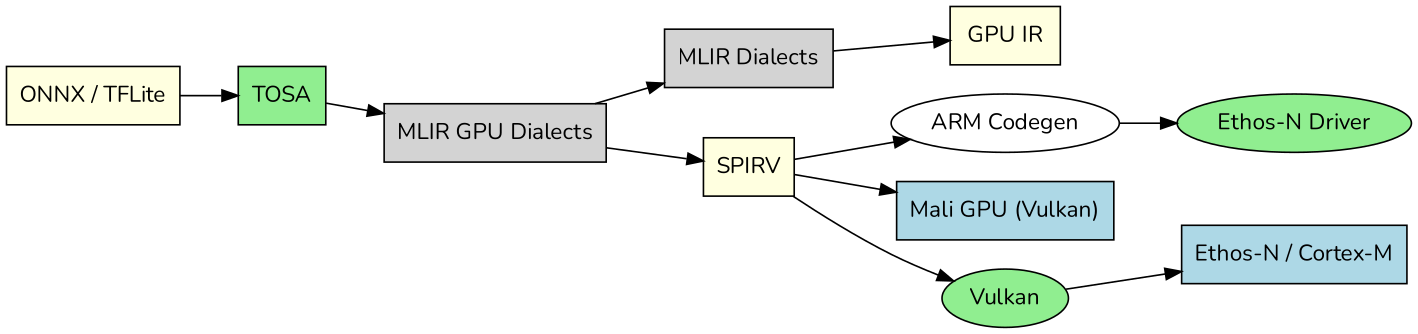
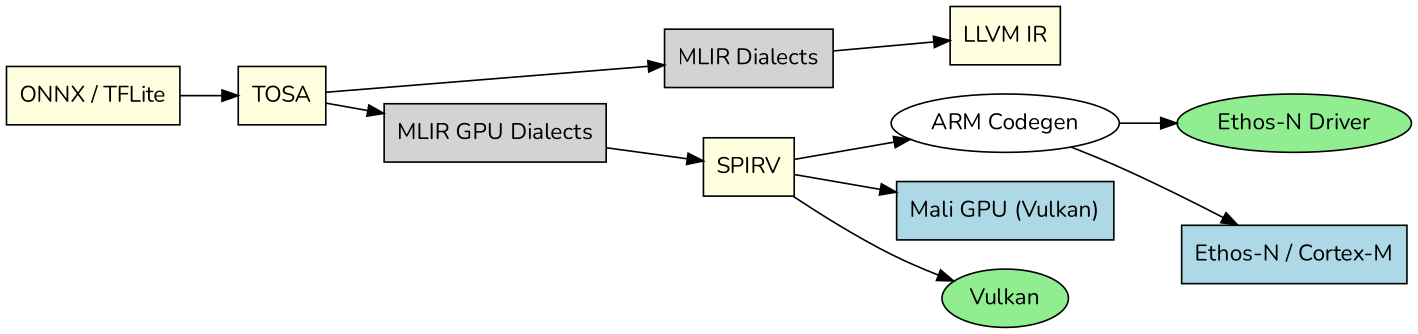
(1005, 36) -> (1005, 36)
(282, 96) -> (282, 96)
(622, 96) -> (487, 79)
(1116, 282) -> (1148, 180)
